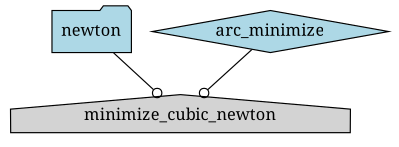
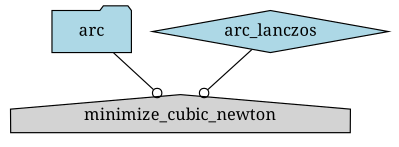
(92, 32) -> (92, 32)
(270, 32) -> (270, 32)
